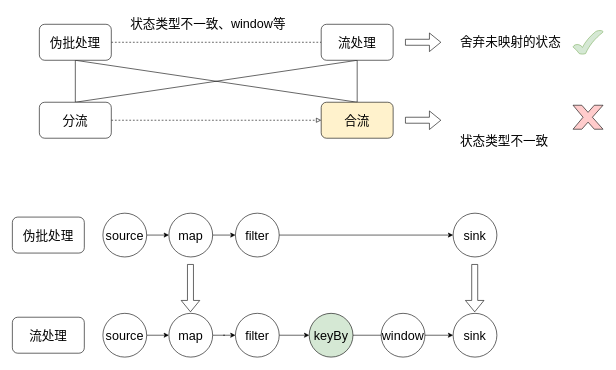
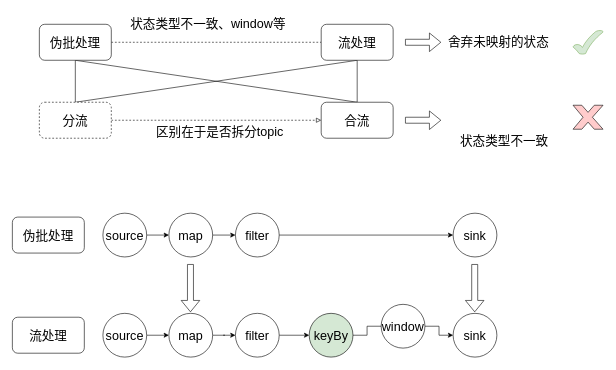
(513, 42) -> (501, 42)
(75, 120) -> (75, 120)
(357, 120) -> (357, 120)
none -> (222, 132)
(403, 335) -> (403, 326)
